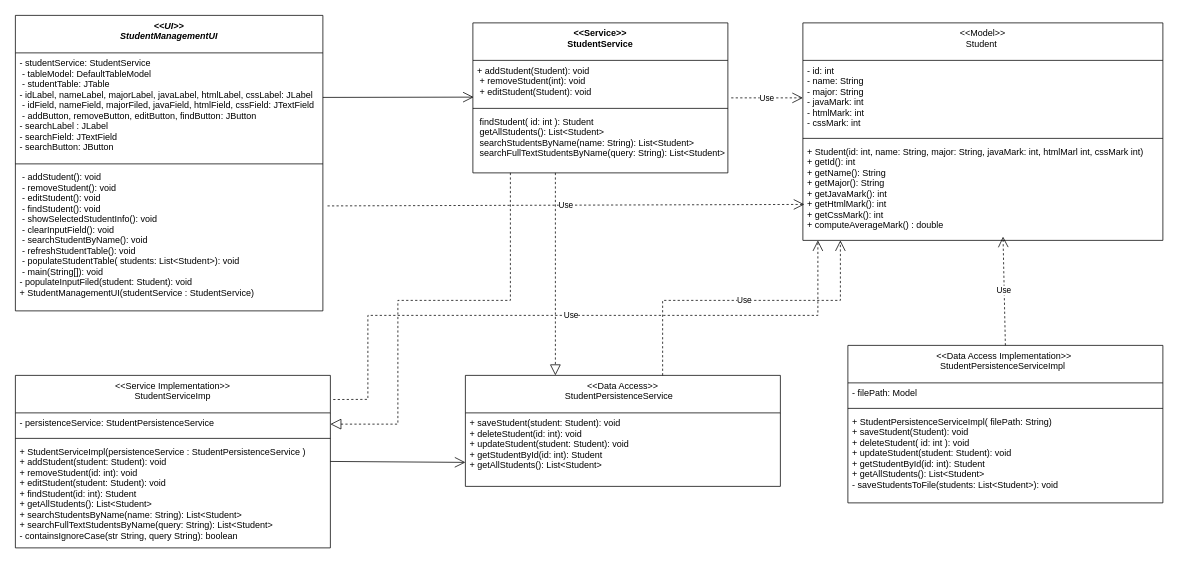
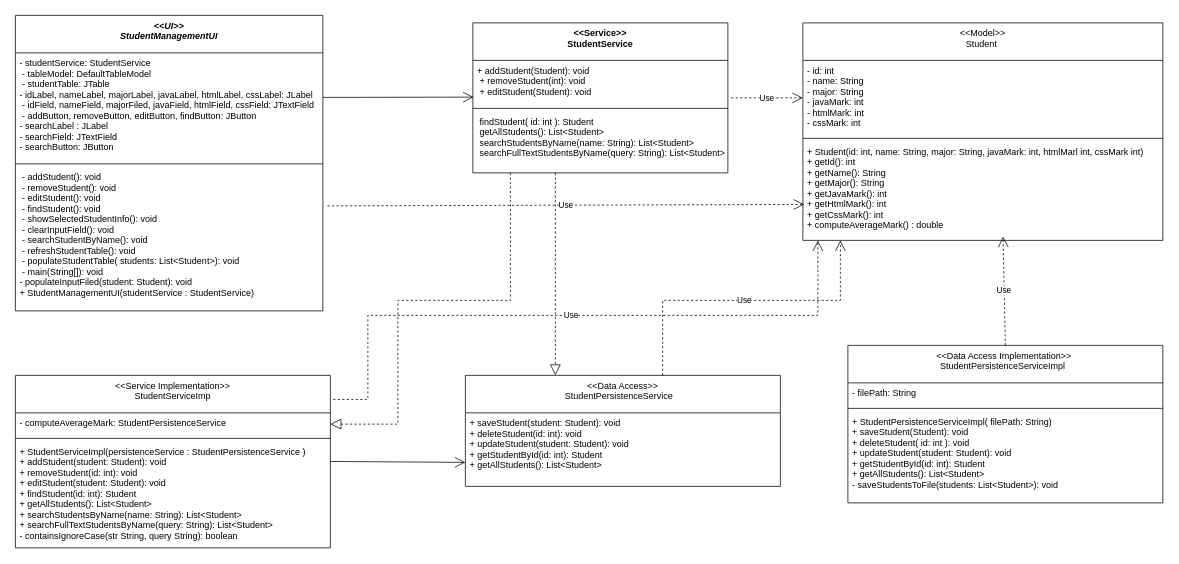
(888, 393) -> (890, 393)
(130, 423) -> (132, 423)
